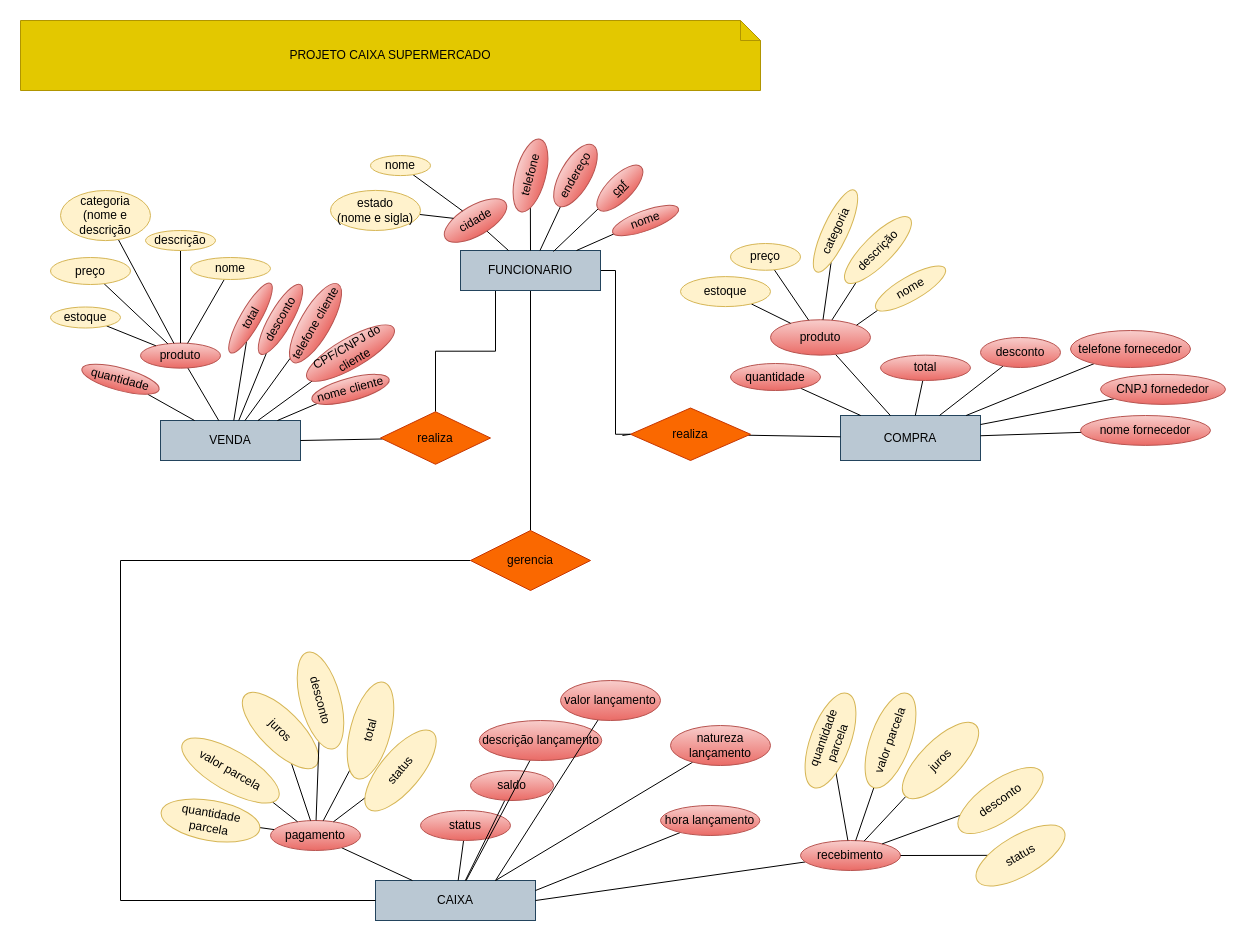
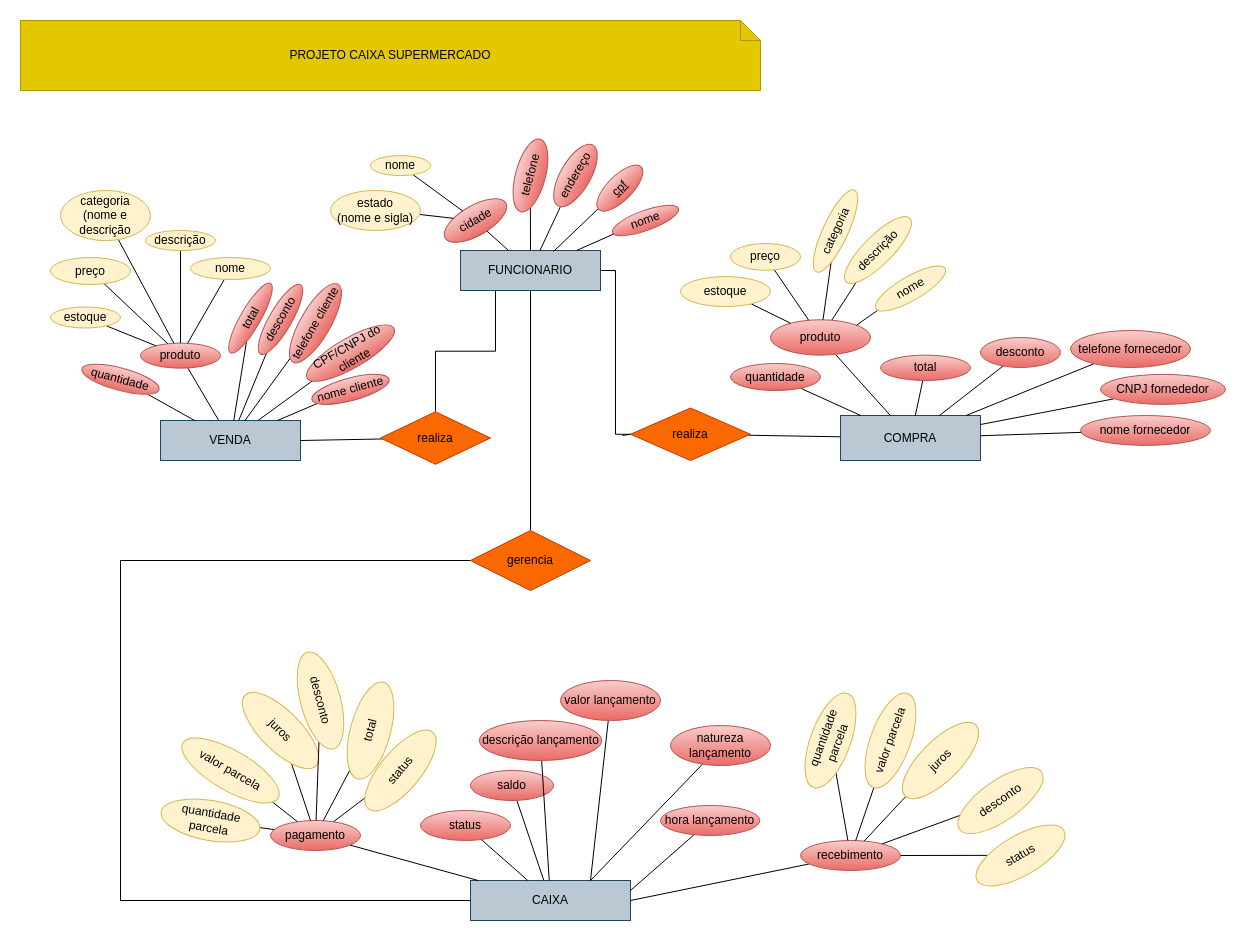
(456, 901) -> (551, 901)
